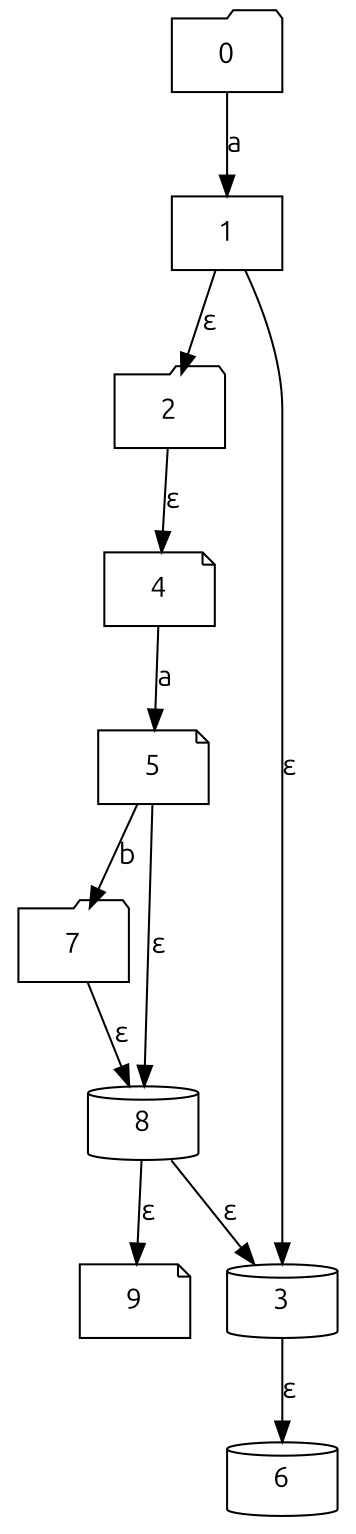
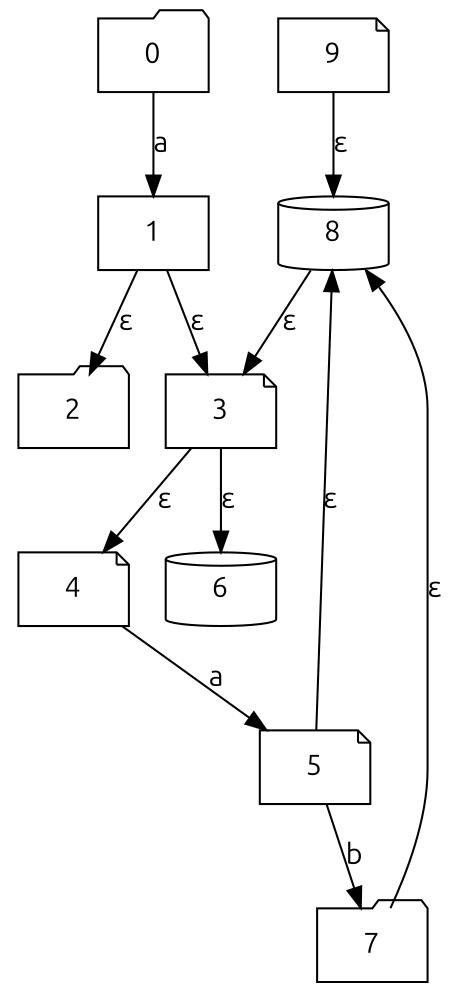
(165, 490) -> (154, 492)
(140, 1202) -> (333, 134)
(282, 1301) -> (221, 411)
